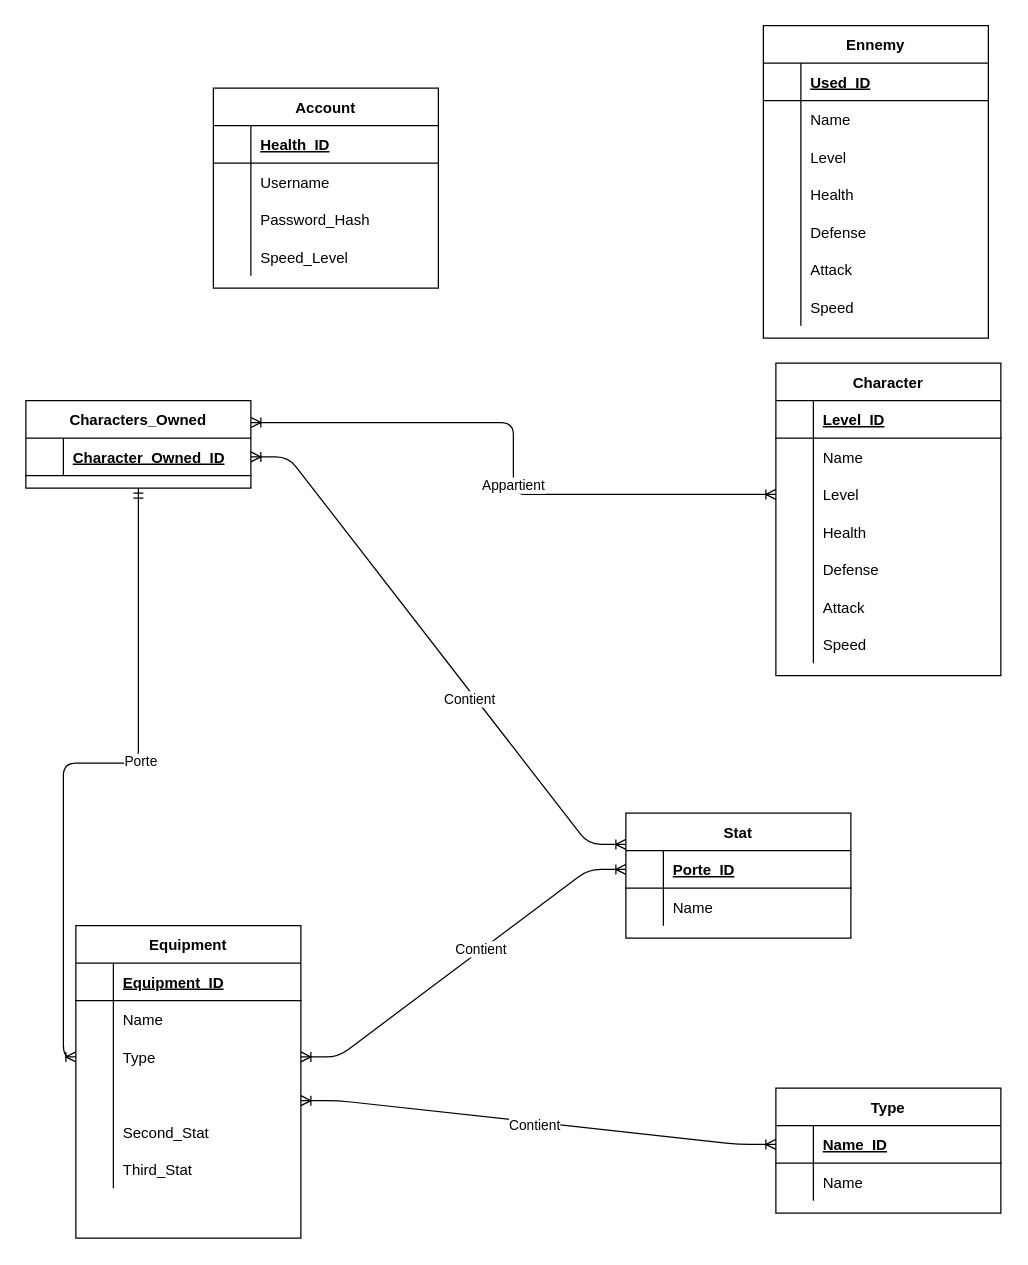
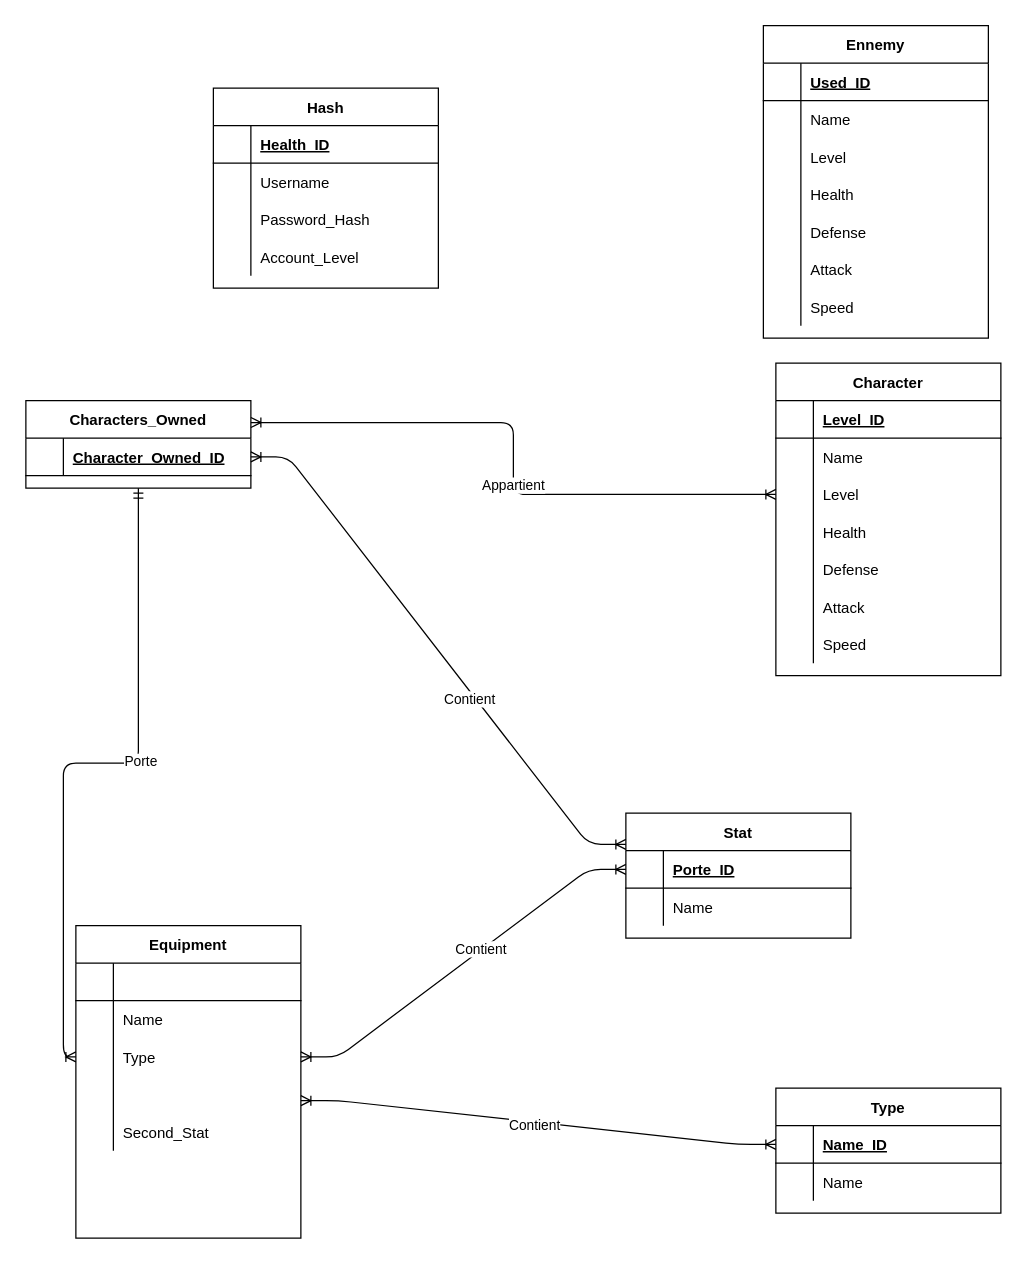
(325, 108) -> (325, 108)
(304, 258) -> (313, 258)
(207, 982) -> none
(207, 1169) -> none
